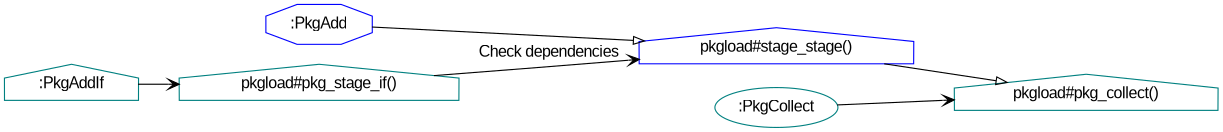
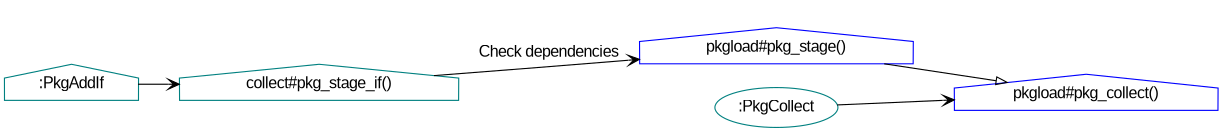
(319, 24) -> none
(776, 48) -> (776, 48)
(319, 84) -> (319, 84)
(1086, 94) -> (1086, 94)
